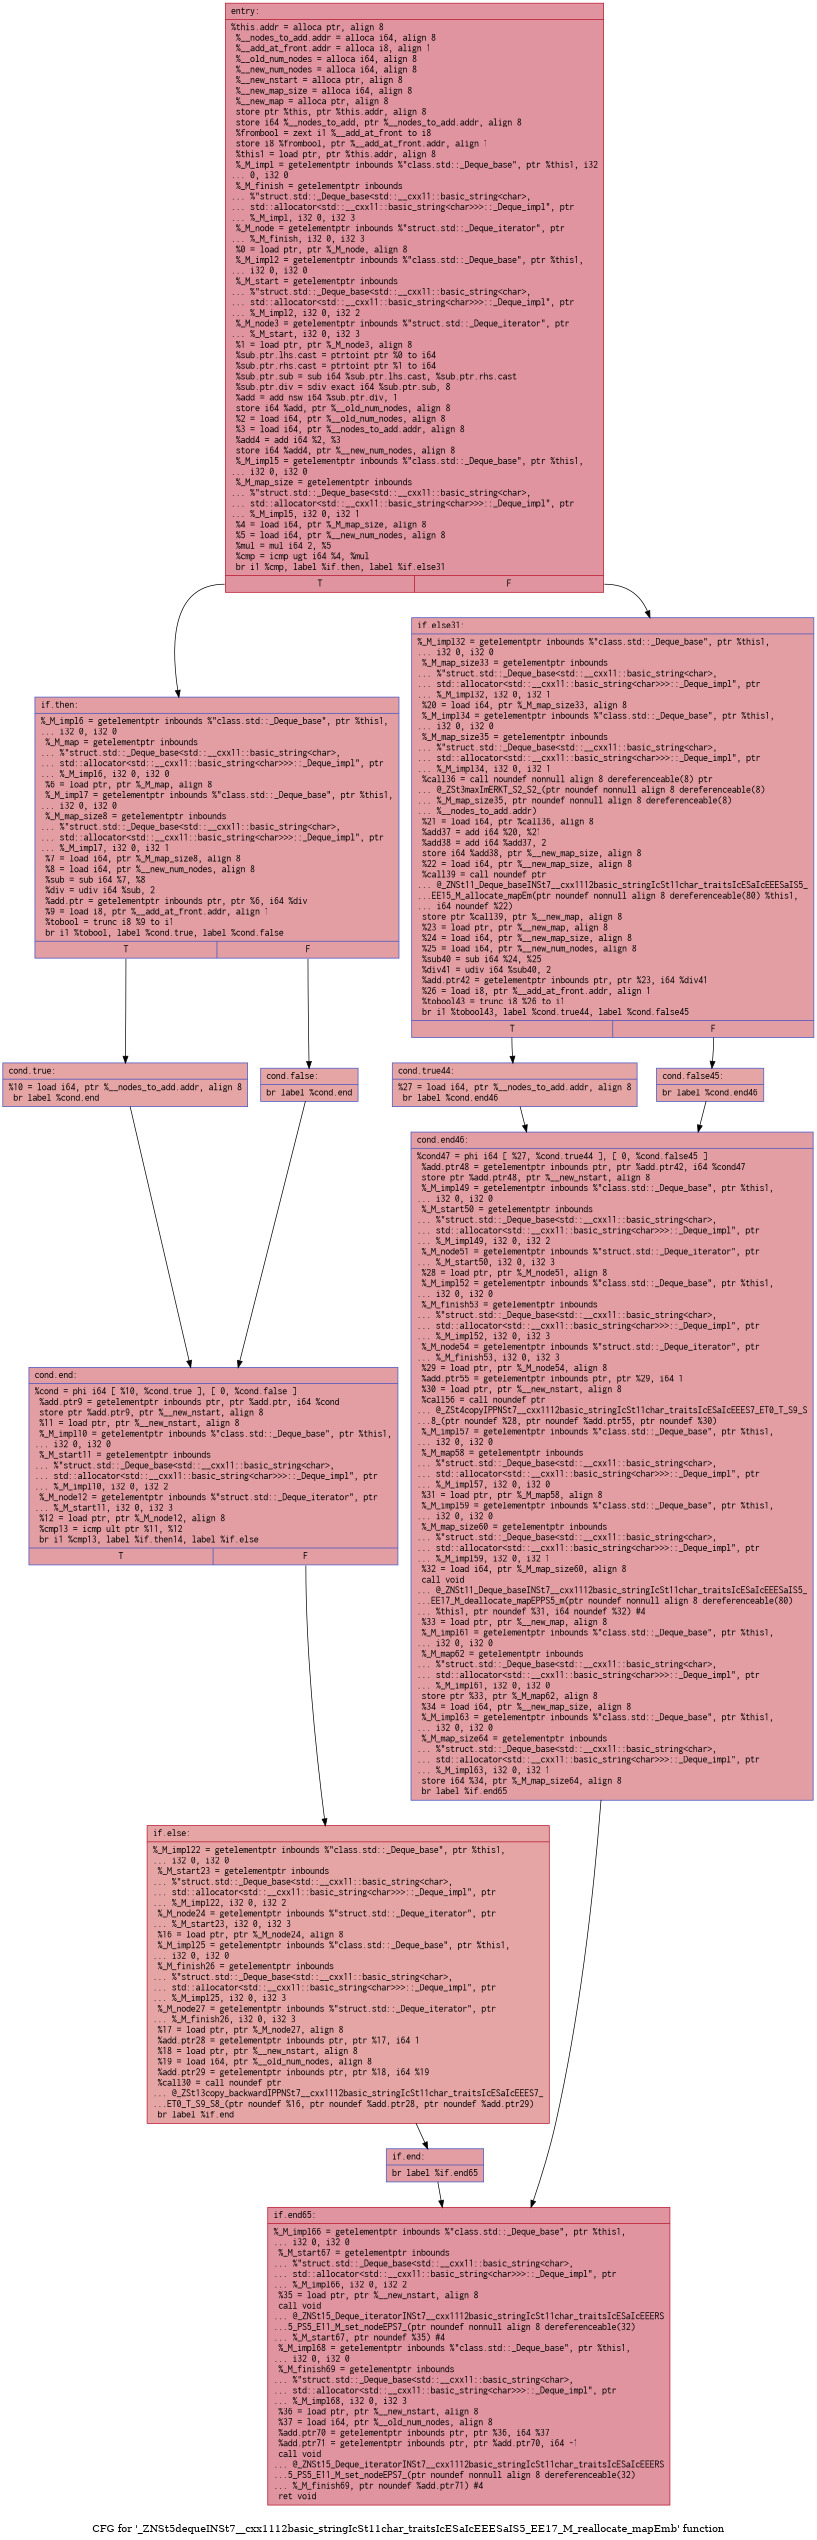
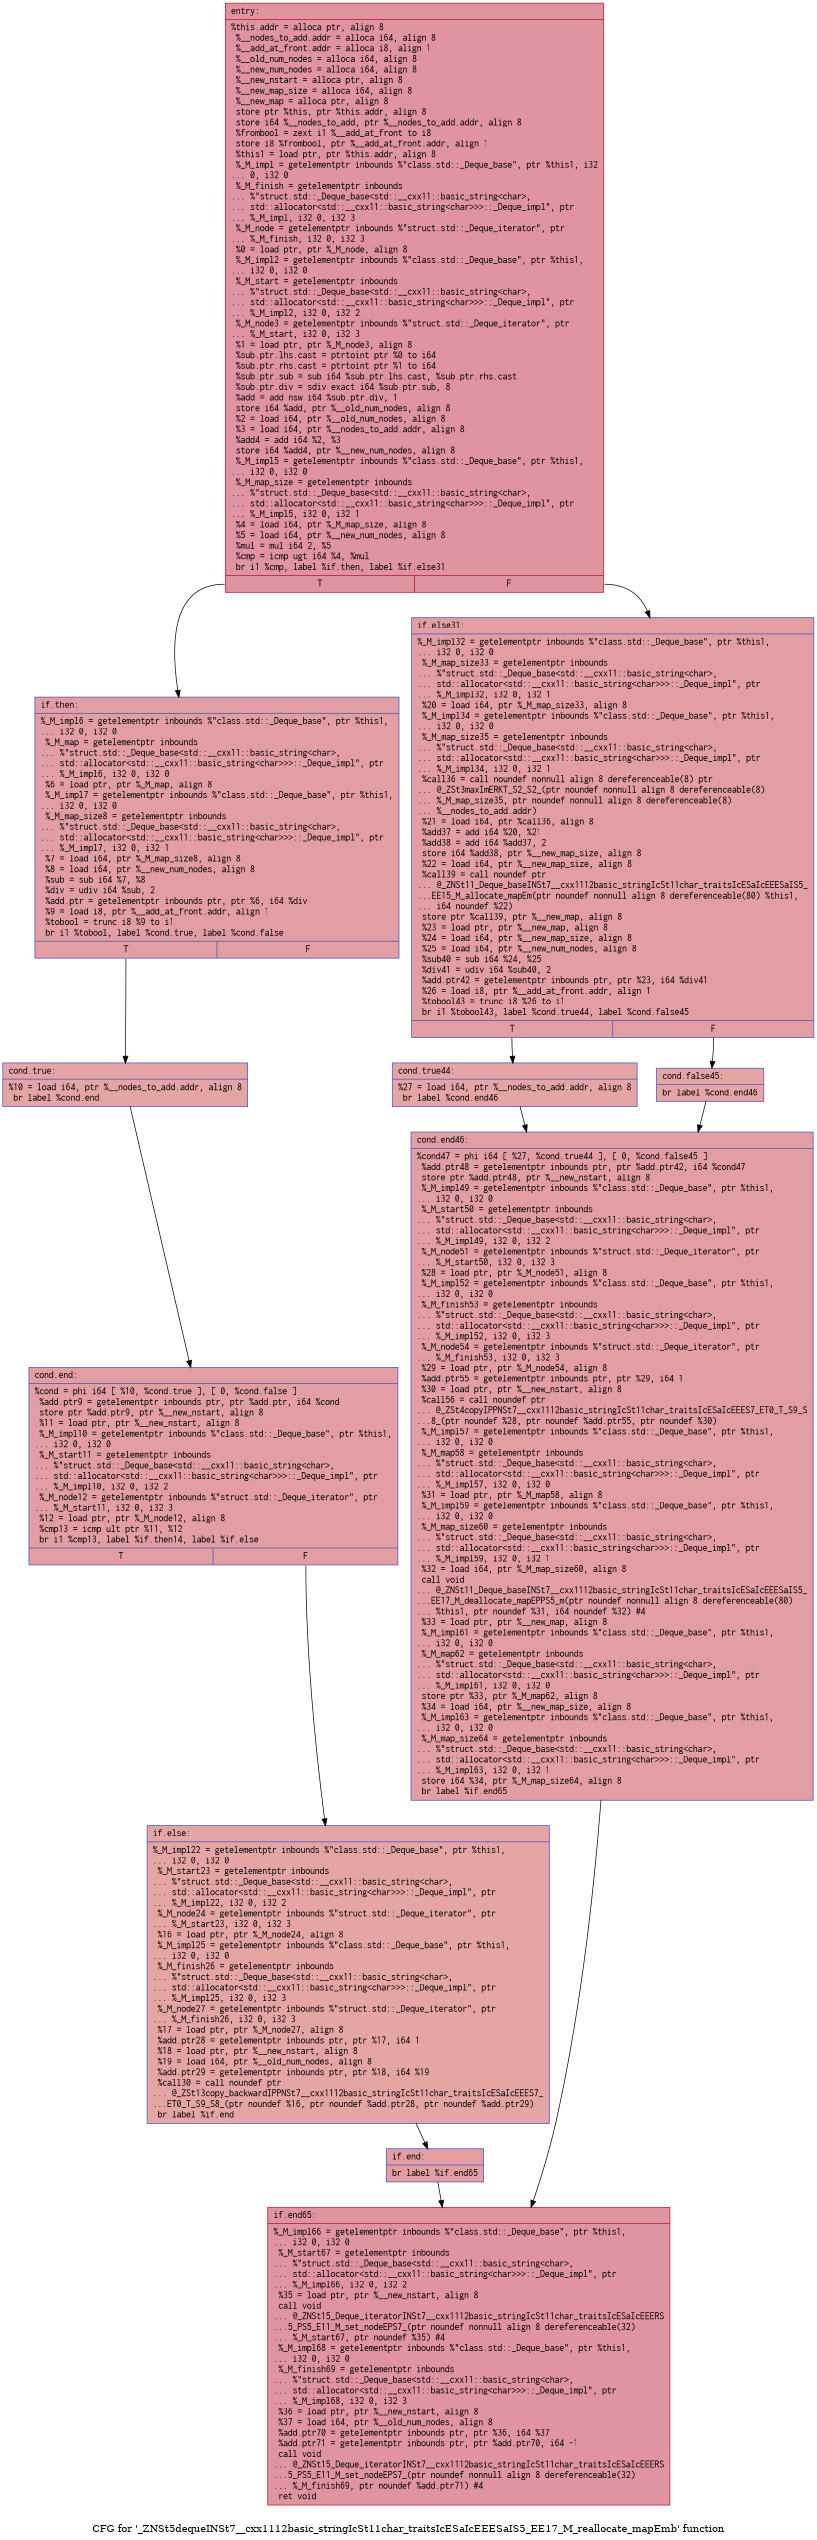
(309, 1085) -> none
(348, 1974) -> (348, 1974)
